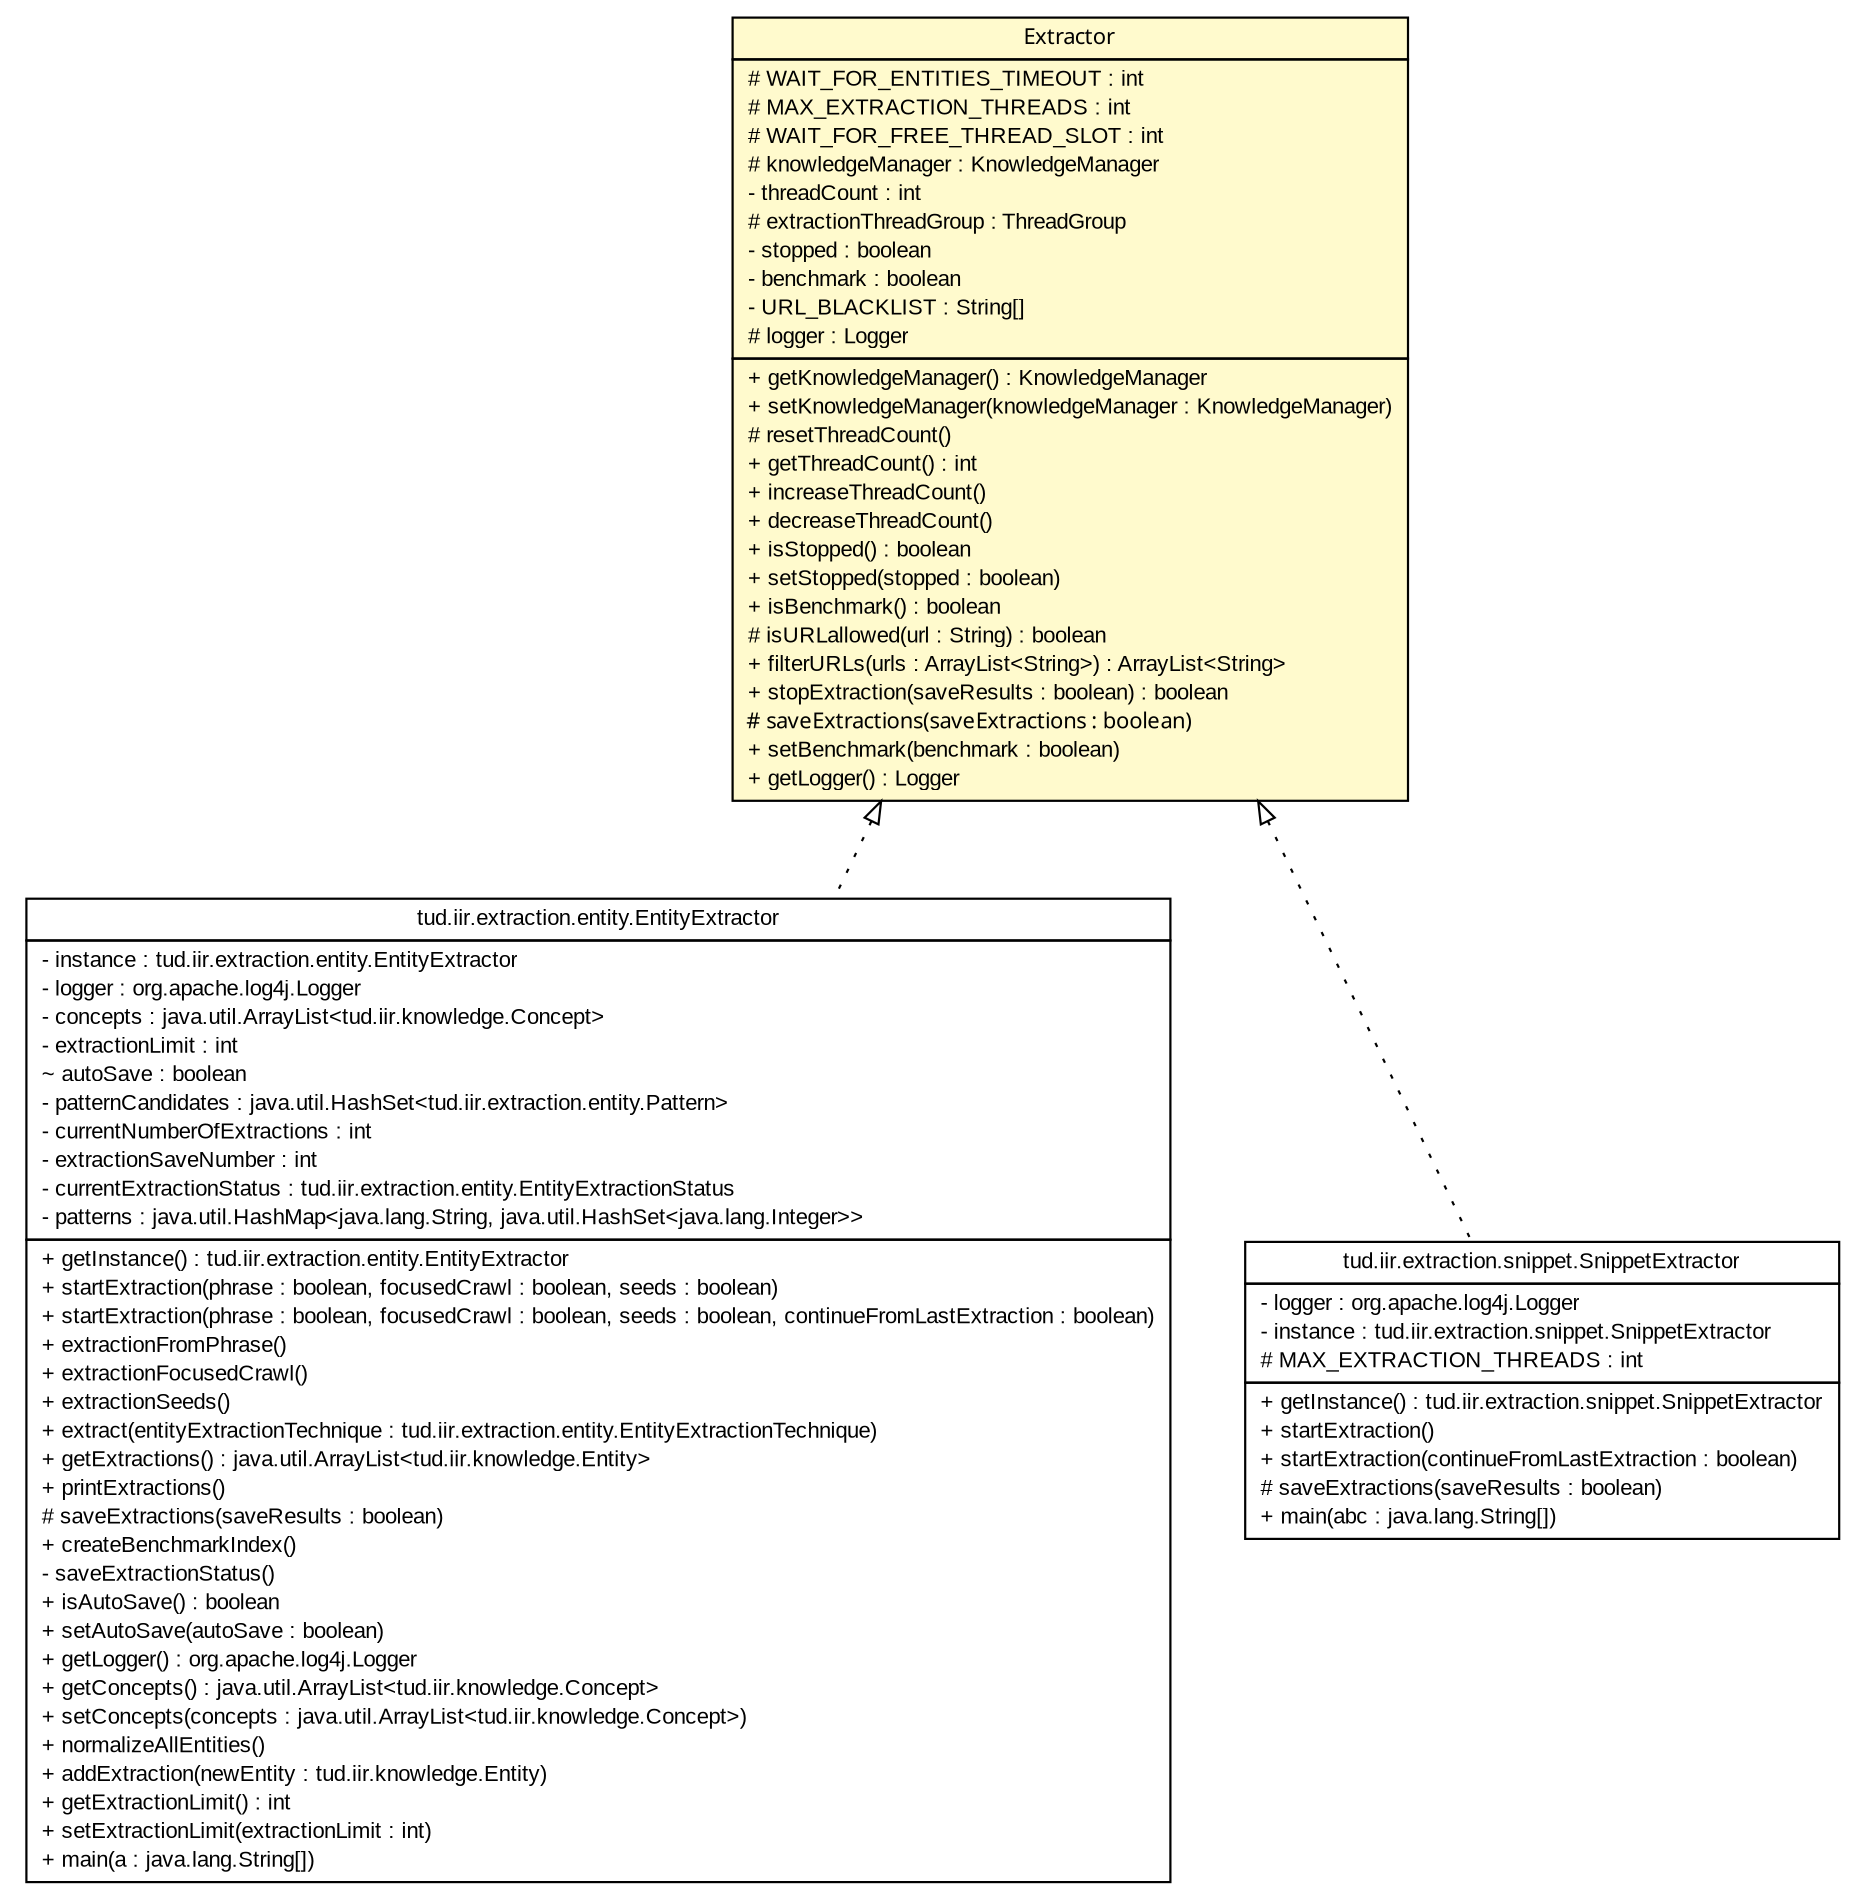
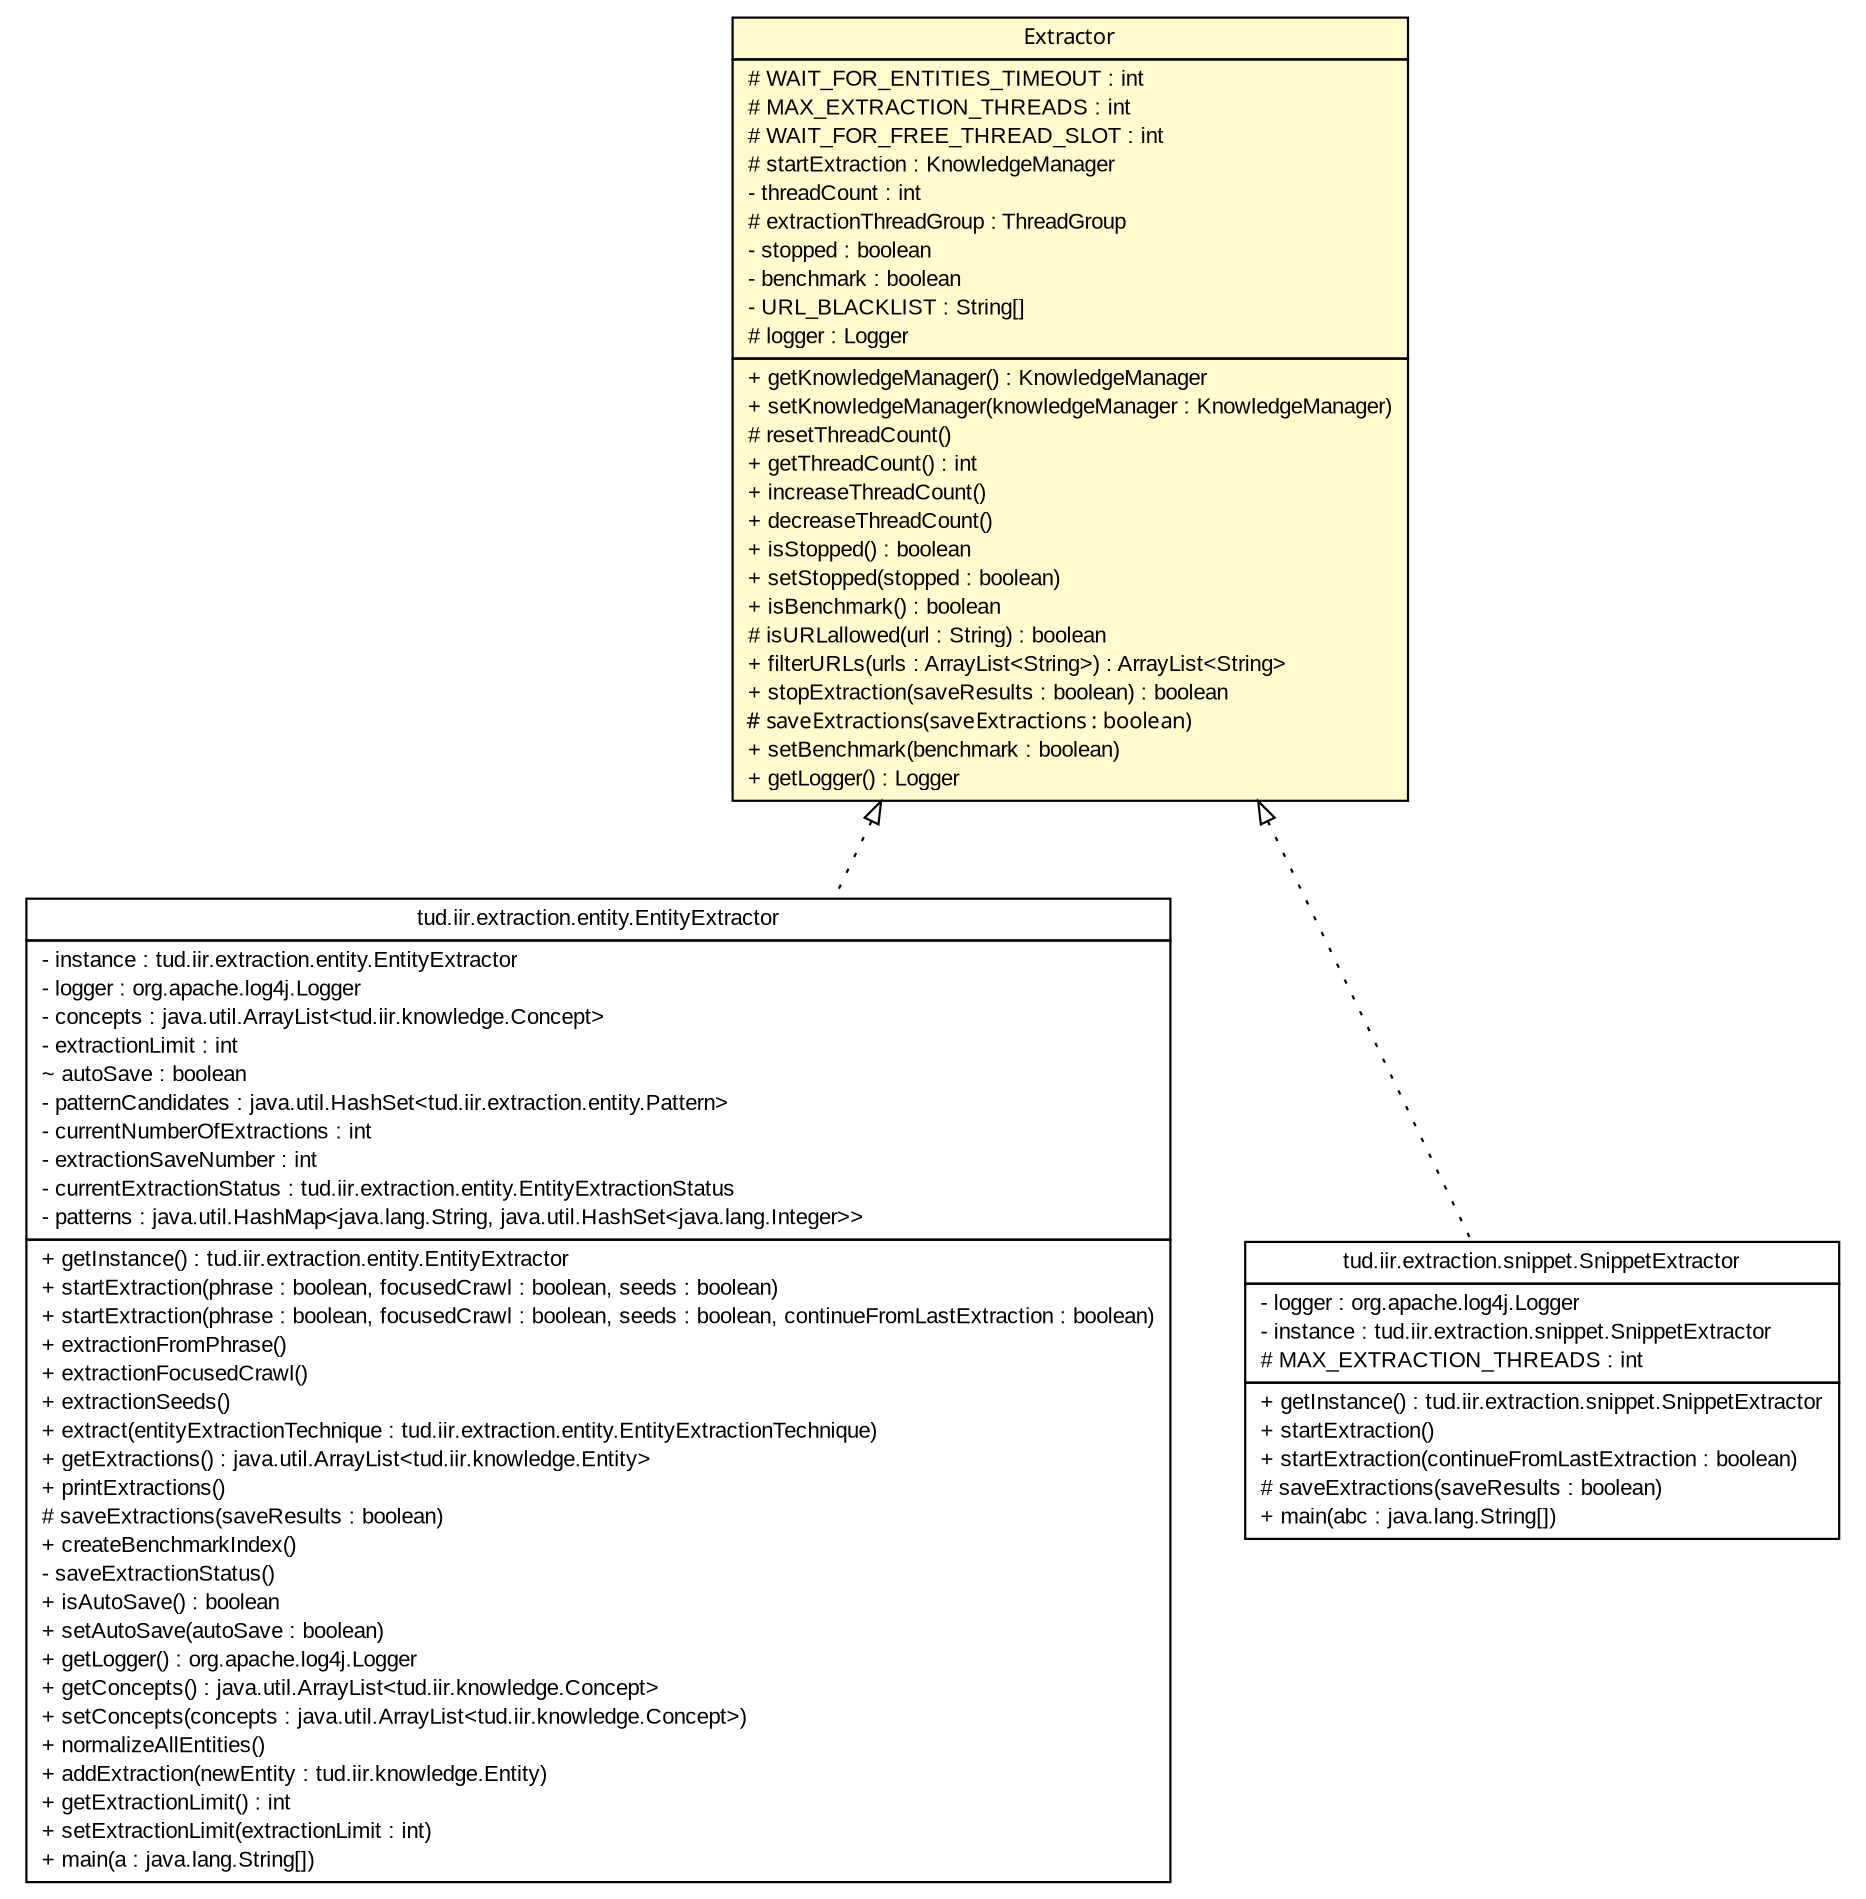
(954, 165) -> (932, 165)
